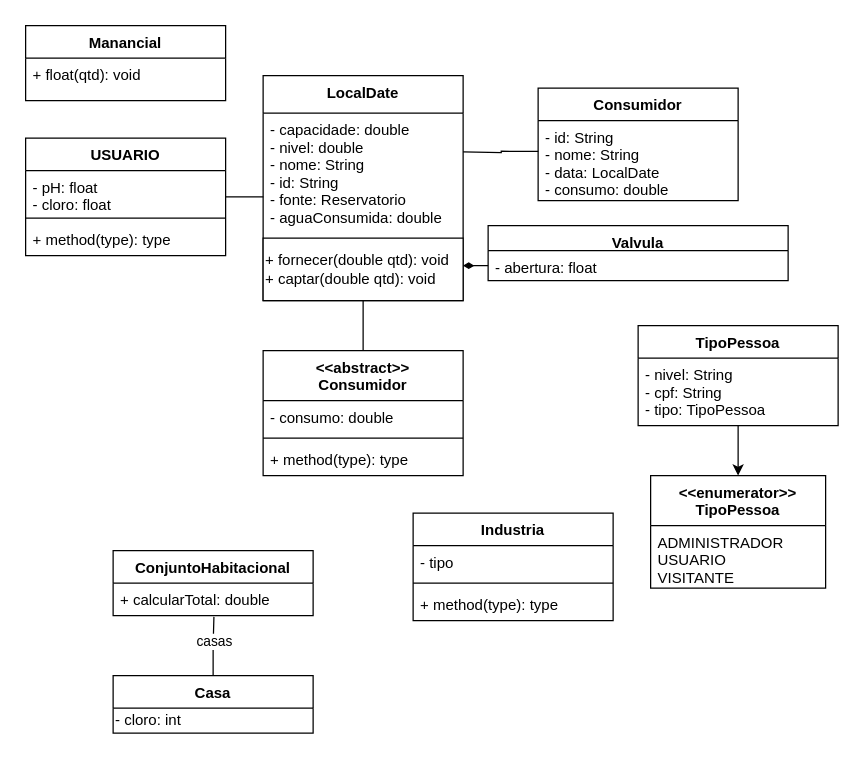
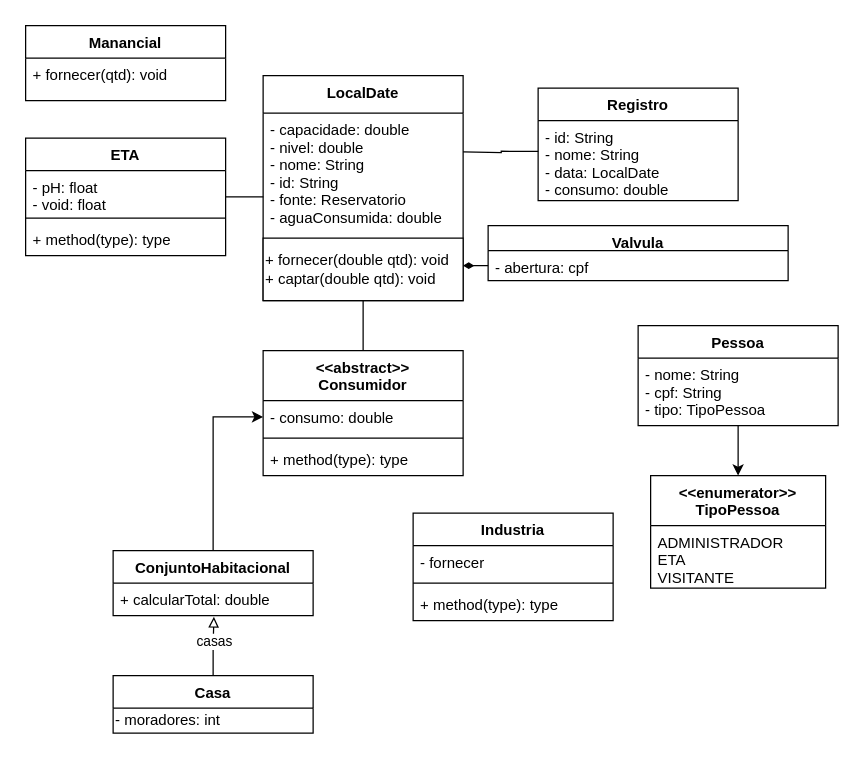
(98, 75) -> (113, 75)
(638, 105) -> (638, 105)
(125, 155) -> (125, 155)
(71, 188) -> (71, 188)
(559, 268) -> (552, 268)
(738, 343) -> (738, 343)
(696, 375) -> (696, 375)
none -> (213, 463)
(712, 543) -> (712, 543)
(441, 563) -> (460, 563)
(214, 624) -> (214, 628)
(156, 721) -> (175, 721)
